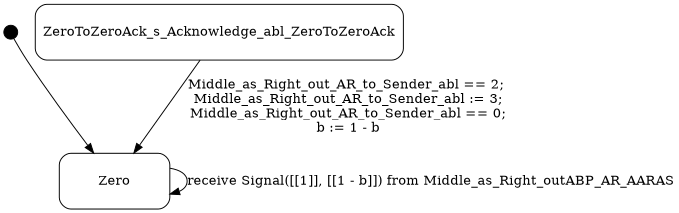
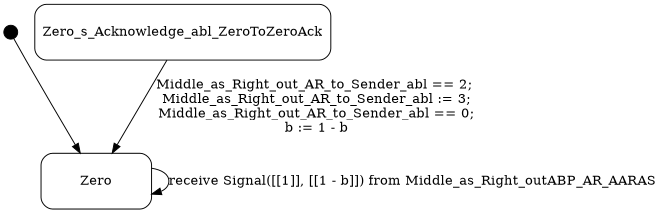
(219, 32) -> (183, 32)
